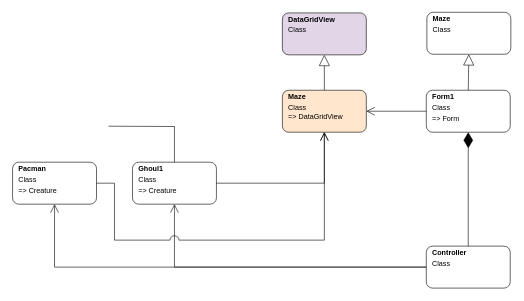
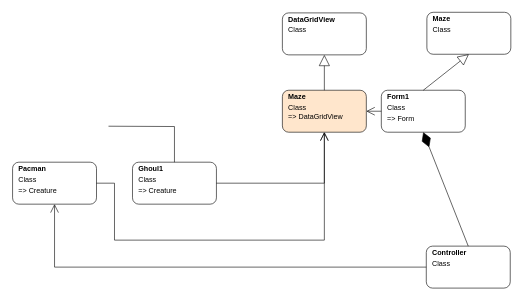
(324, 34) -> (324, 34)
(468, 111) -> (423, 111)
(174, 238) -> none
